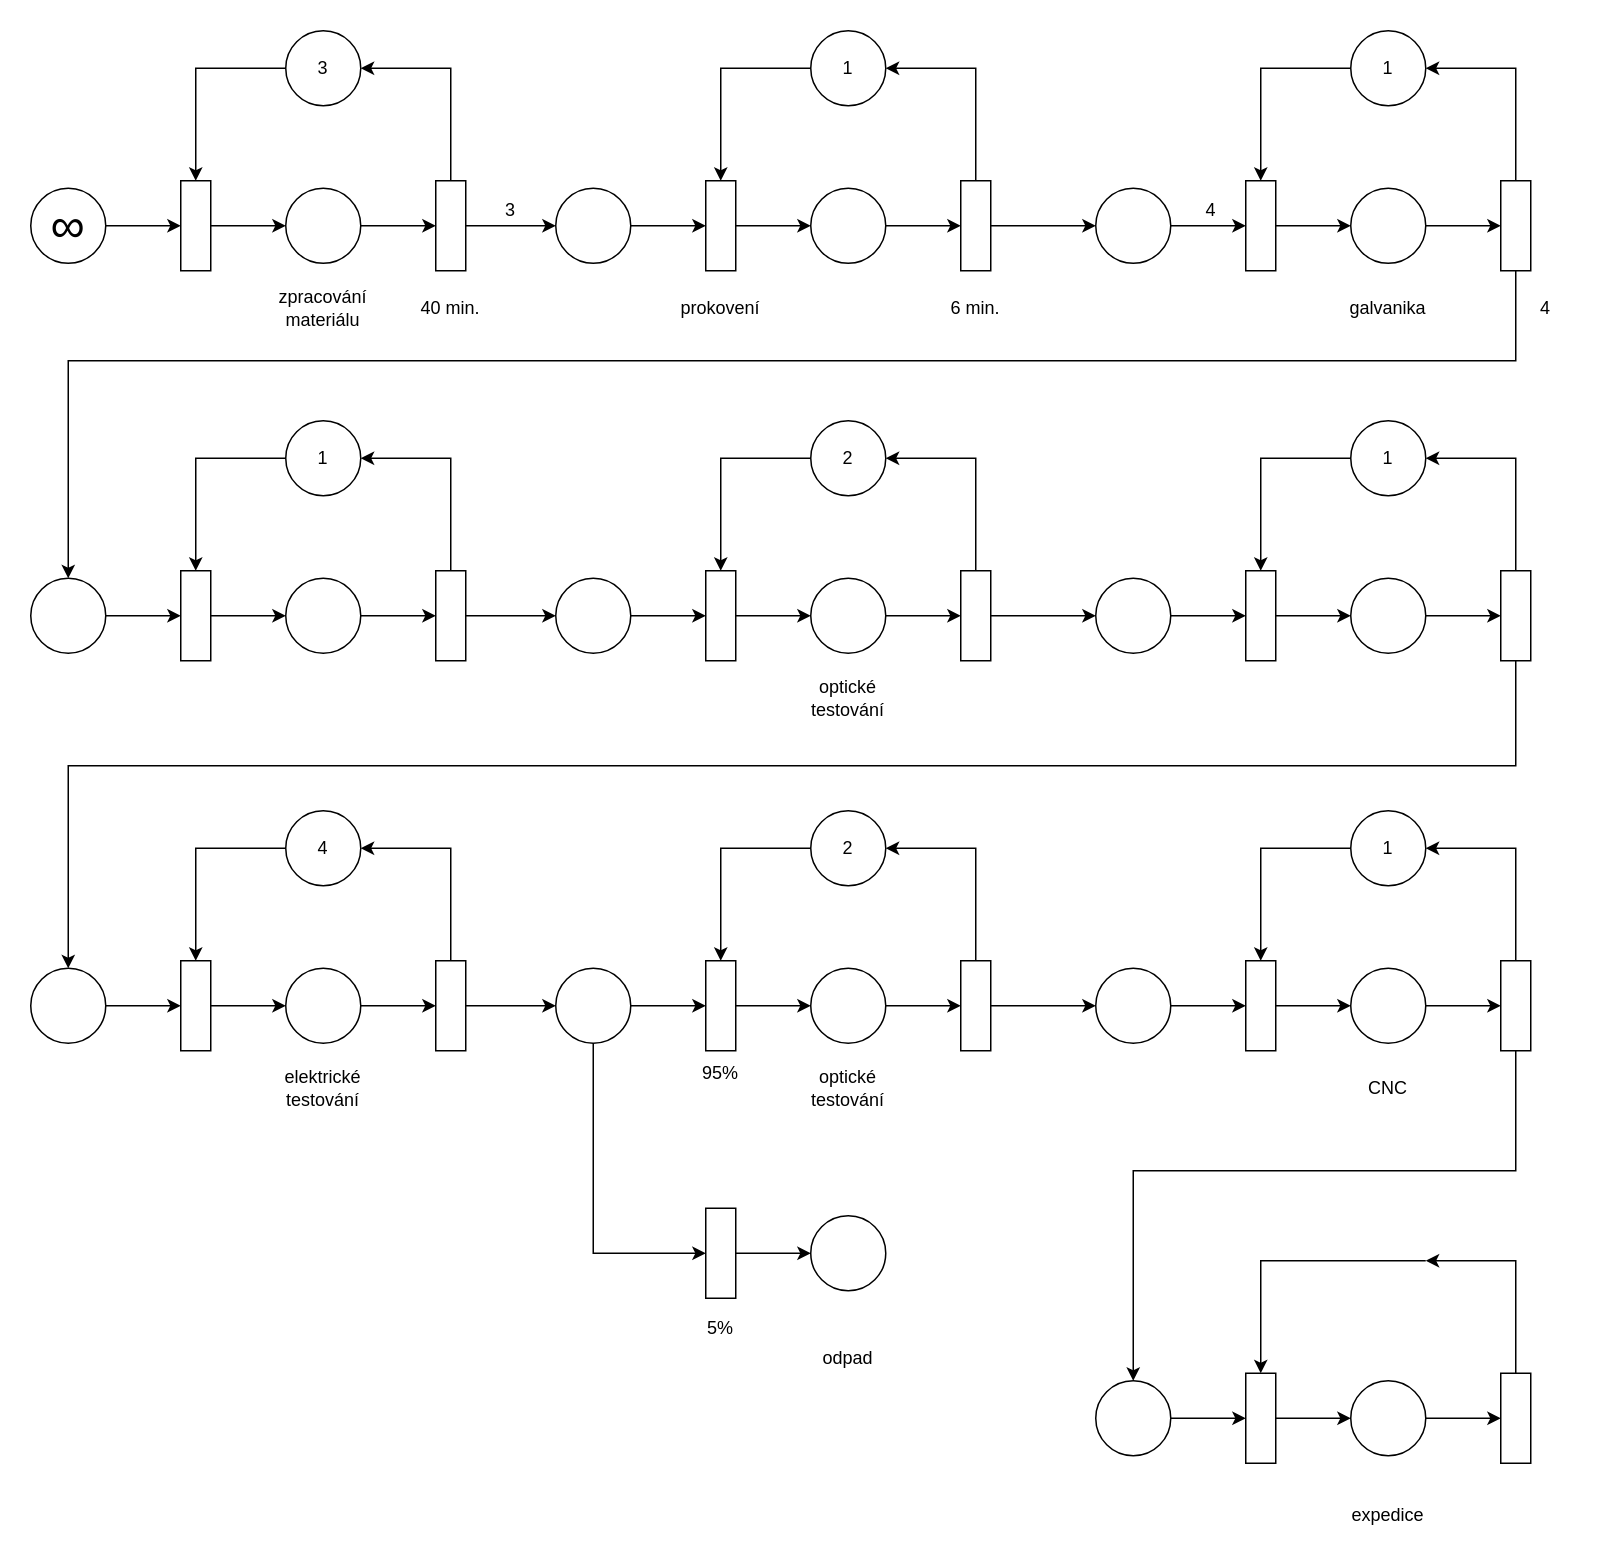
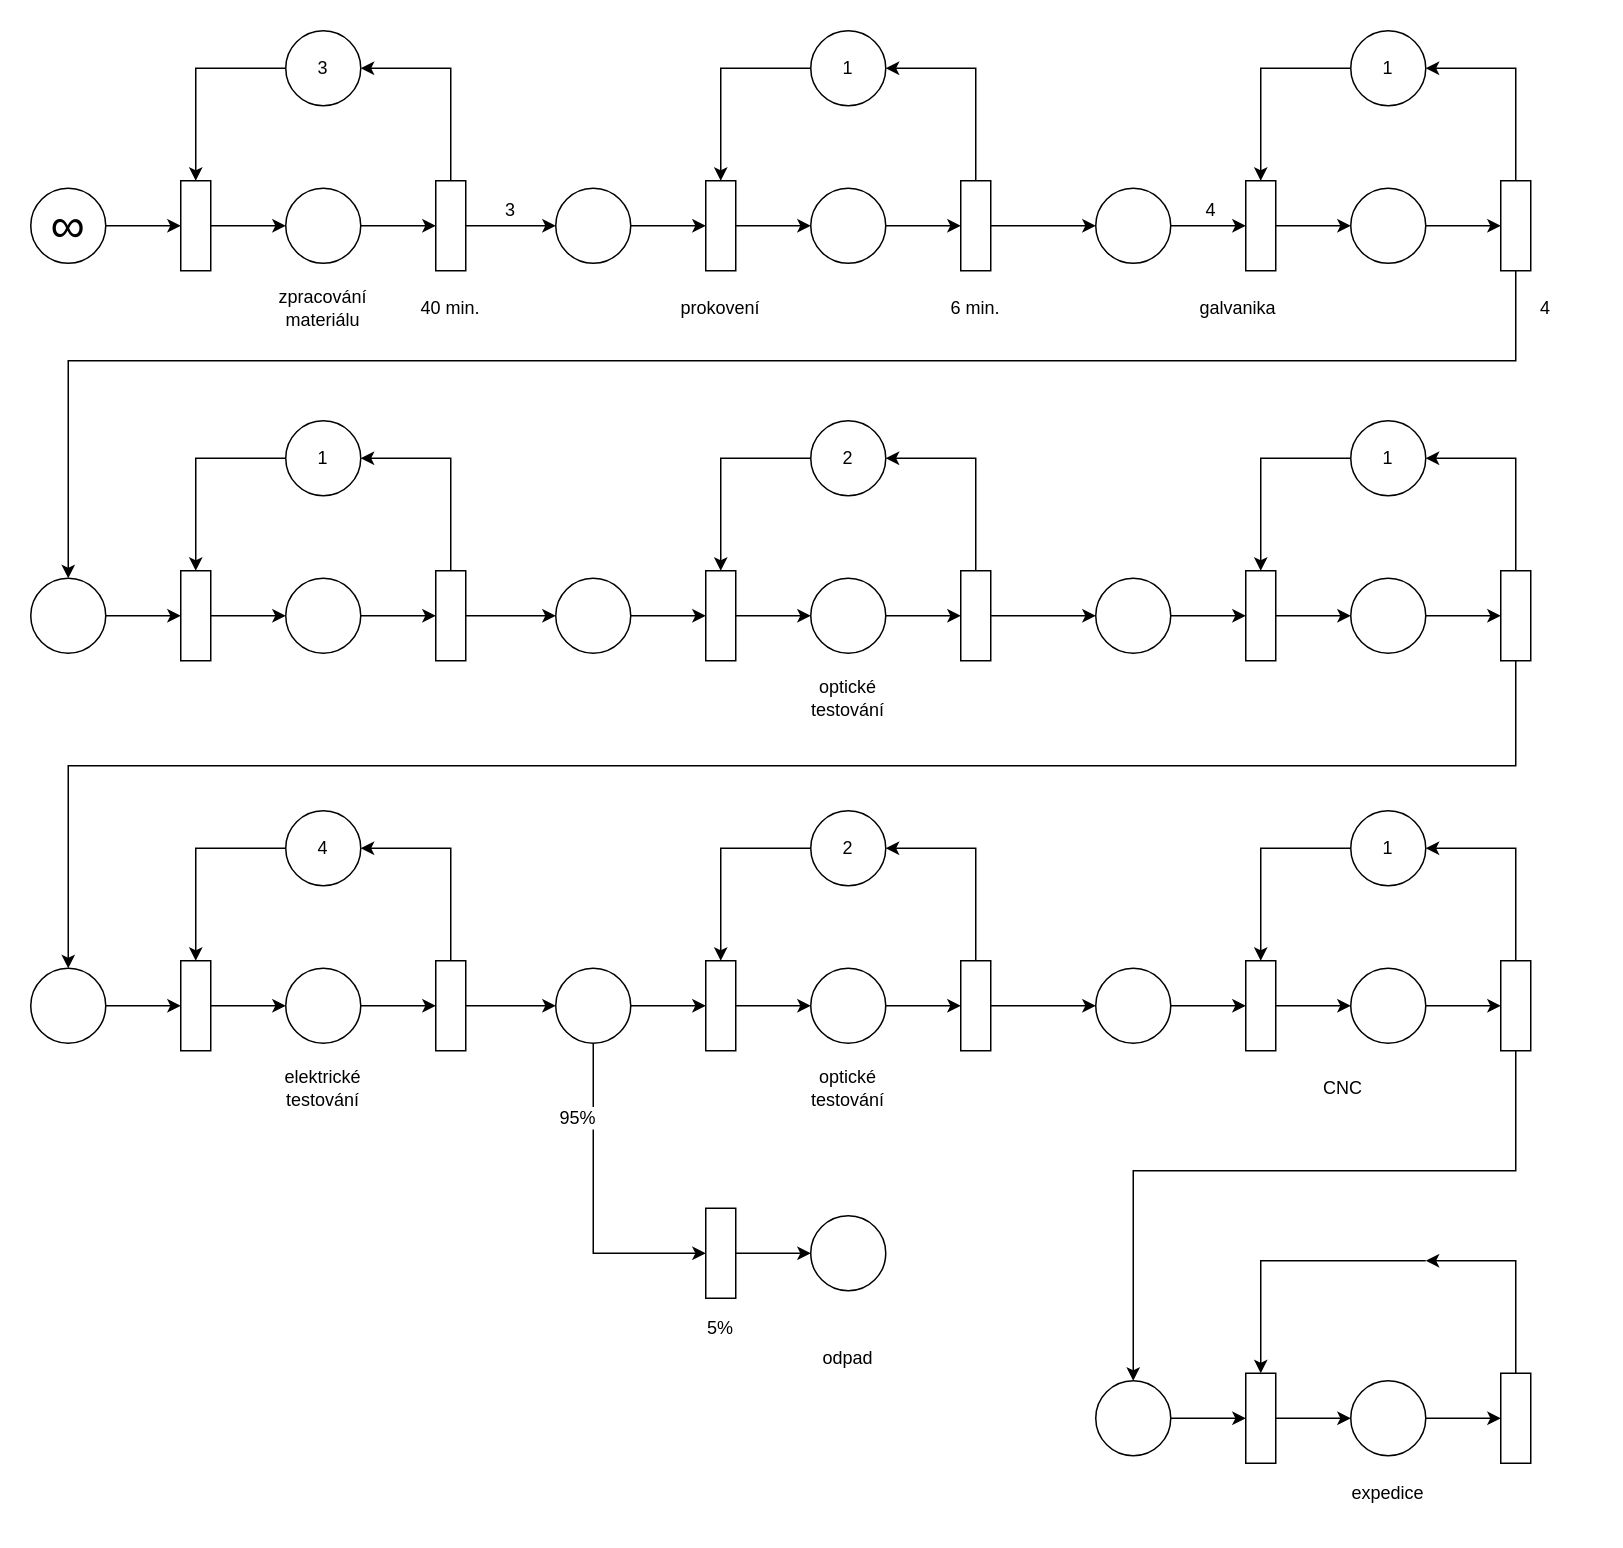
(1388, 308) -> (1238, 308)
(721, 1073) -> (578, 1118)
(1388, 1088) -> (1343, 1088)
(1388, 1516) -> (1388, 1493)
